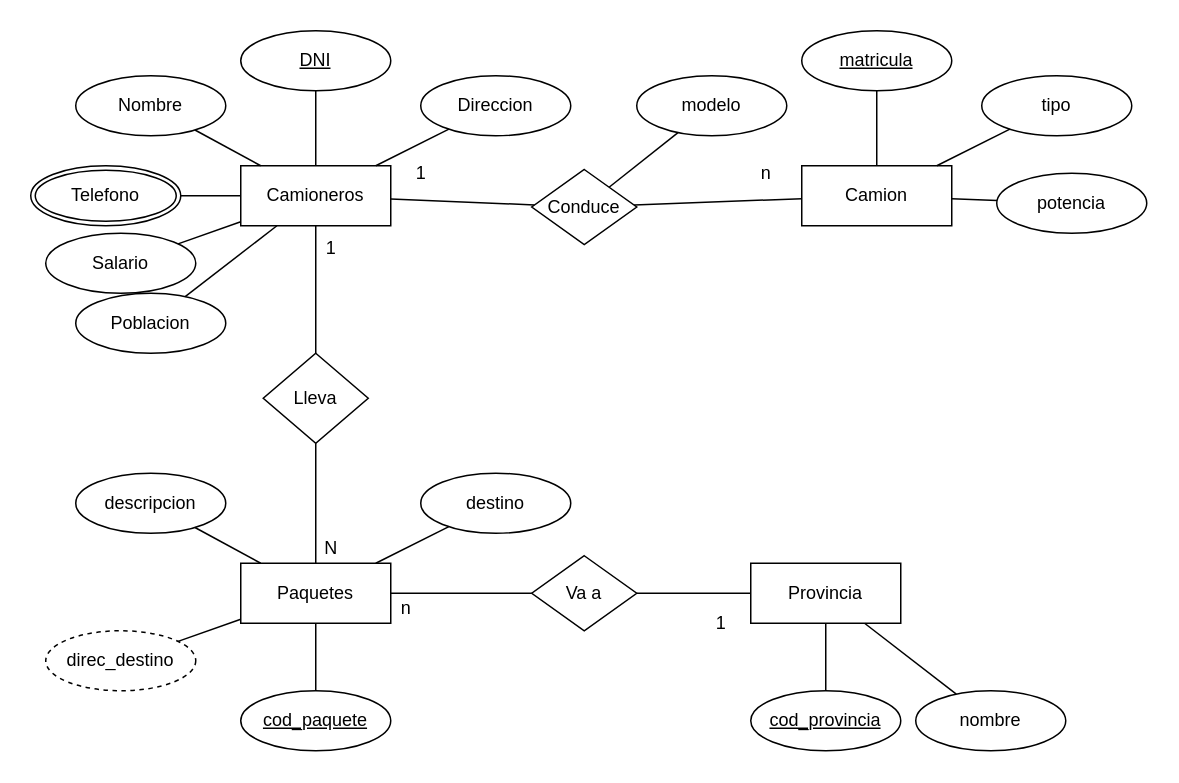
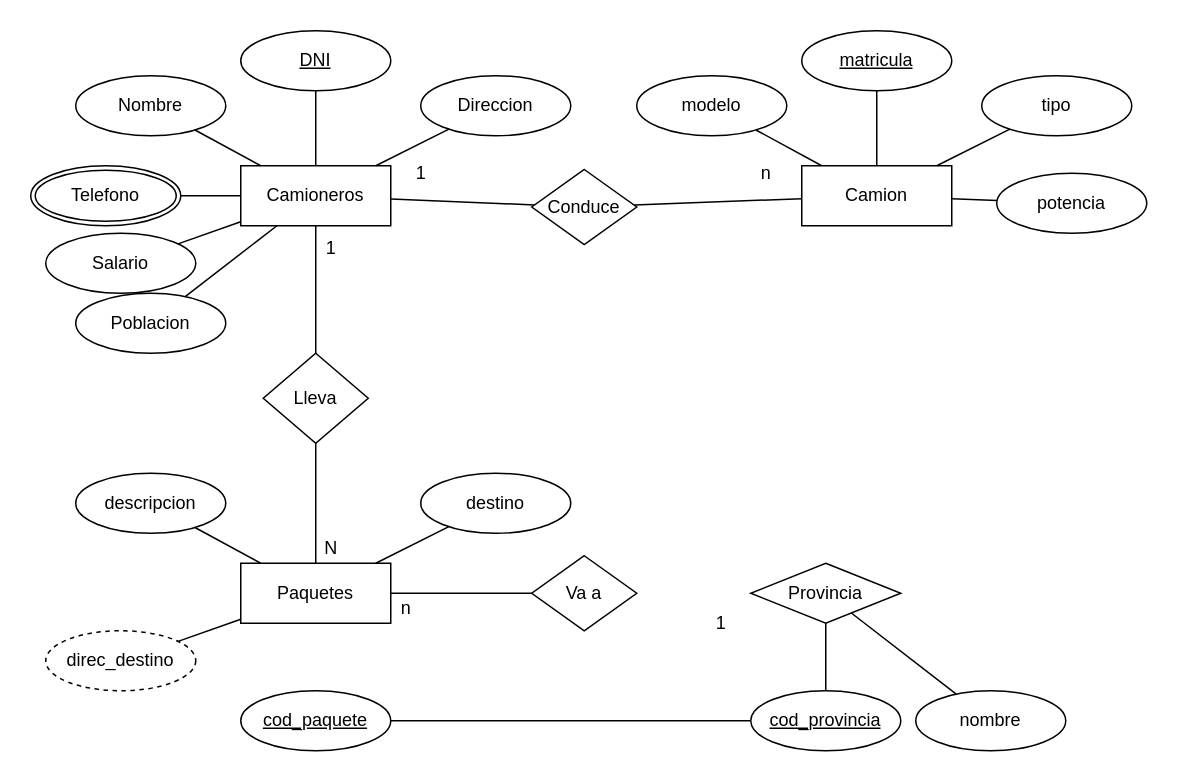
(644, 160) -> (789, 148)
(694, 593) -> none
(826, 593) -> (826, 593)
(316, 658) -> (571, 721)
